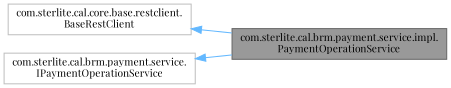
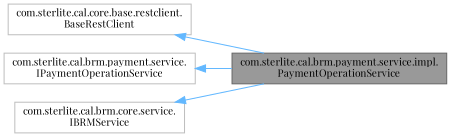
none -> (100, 118)
